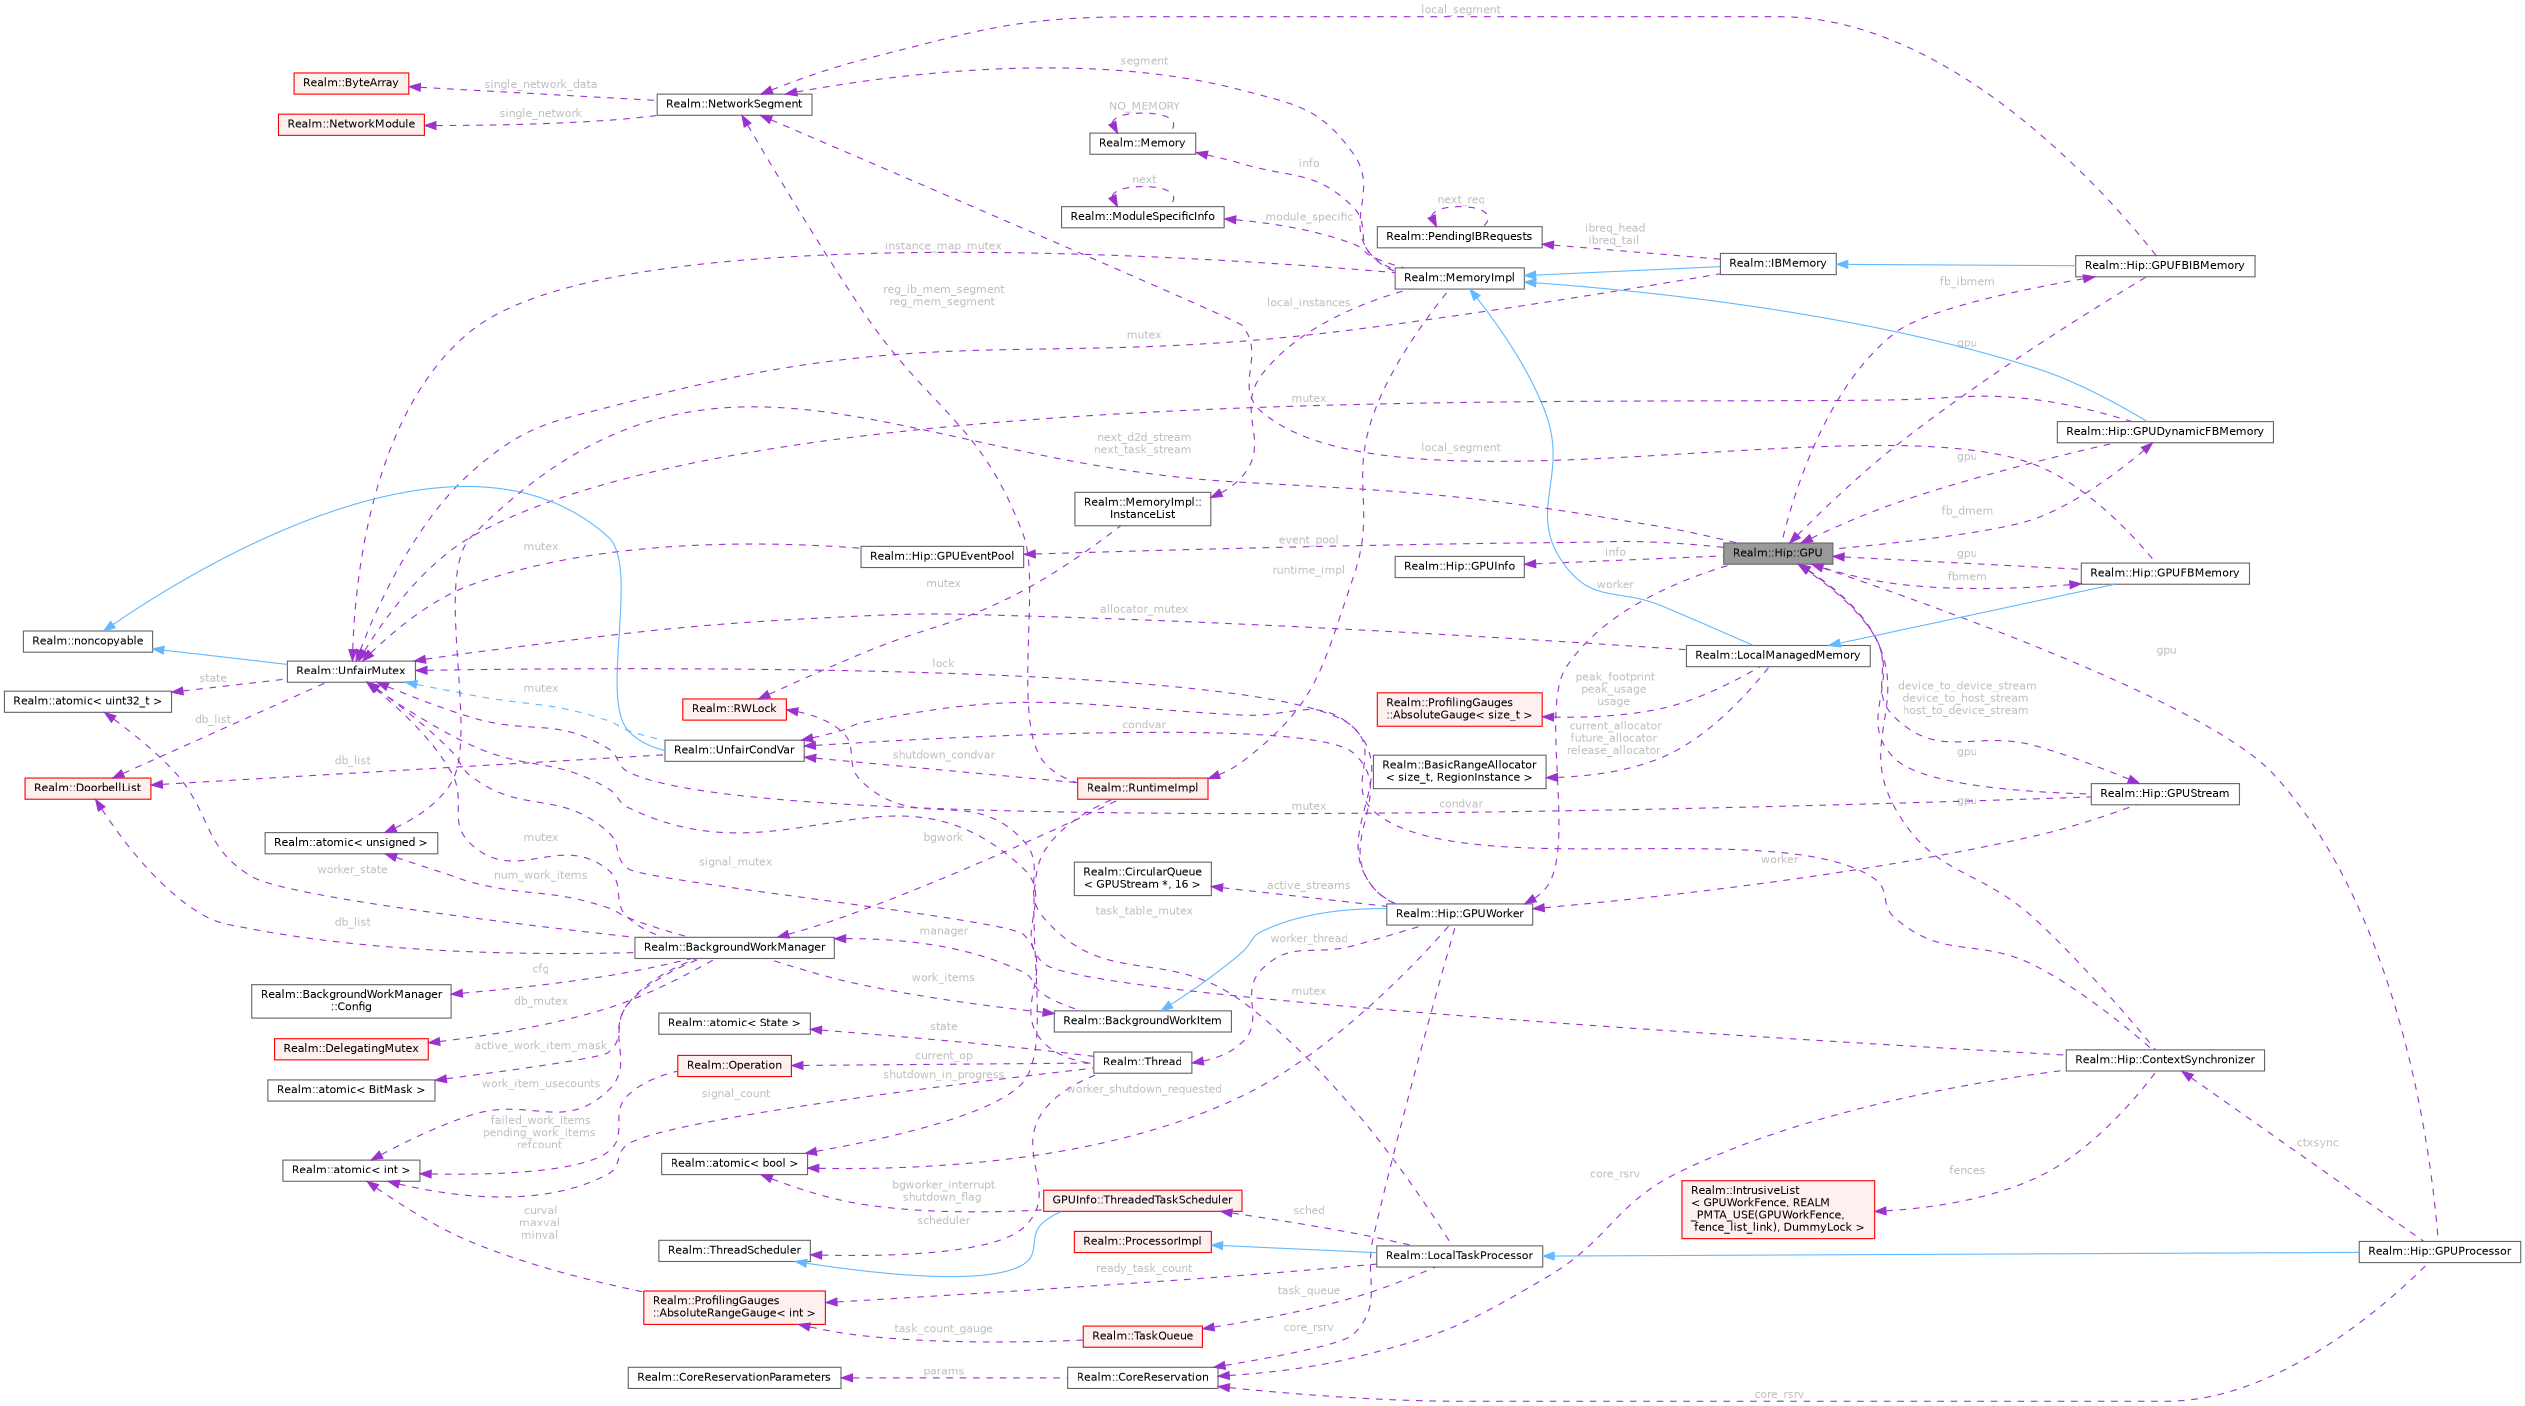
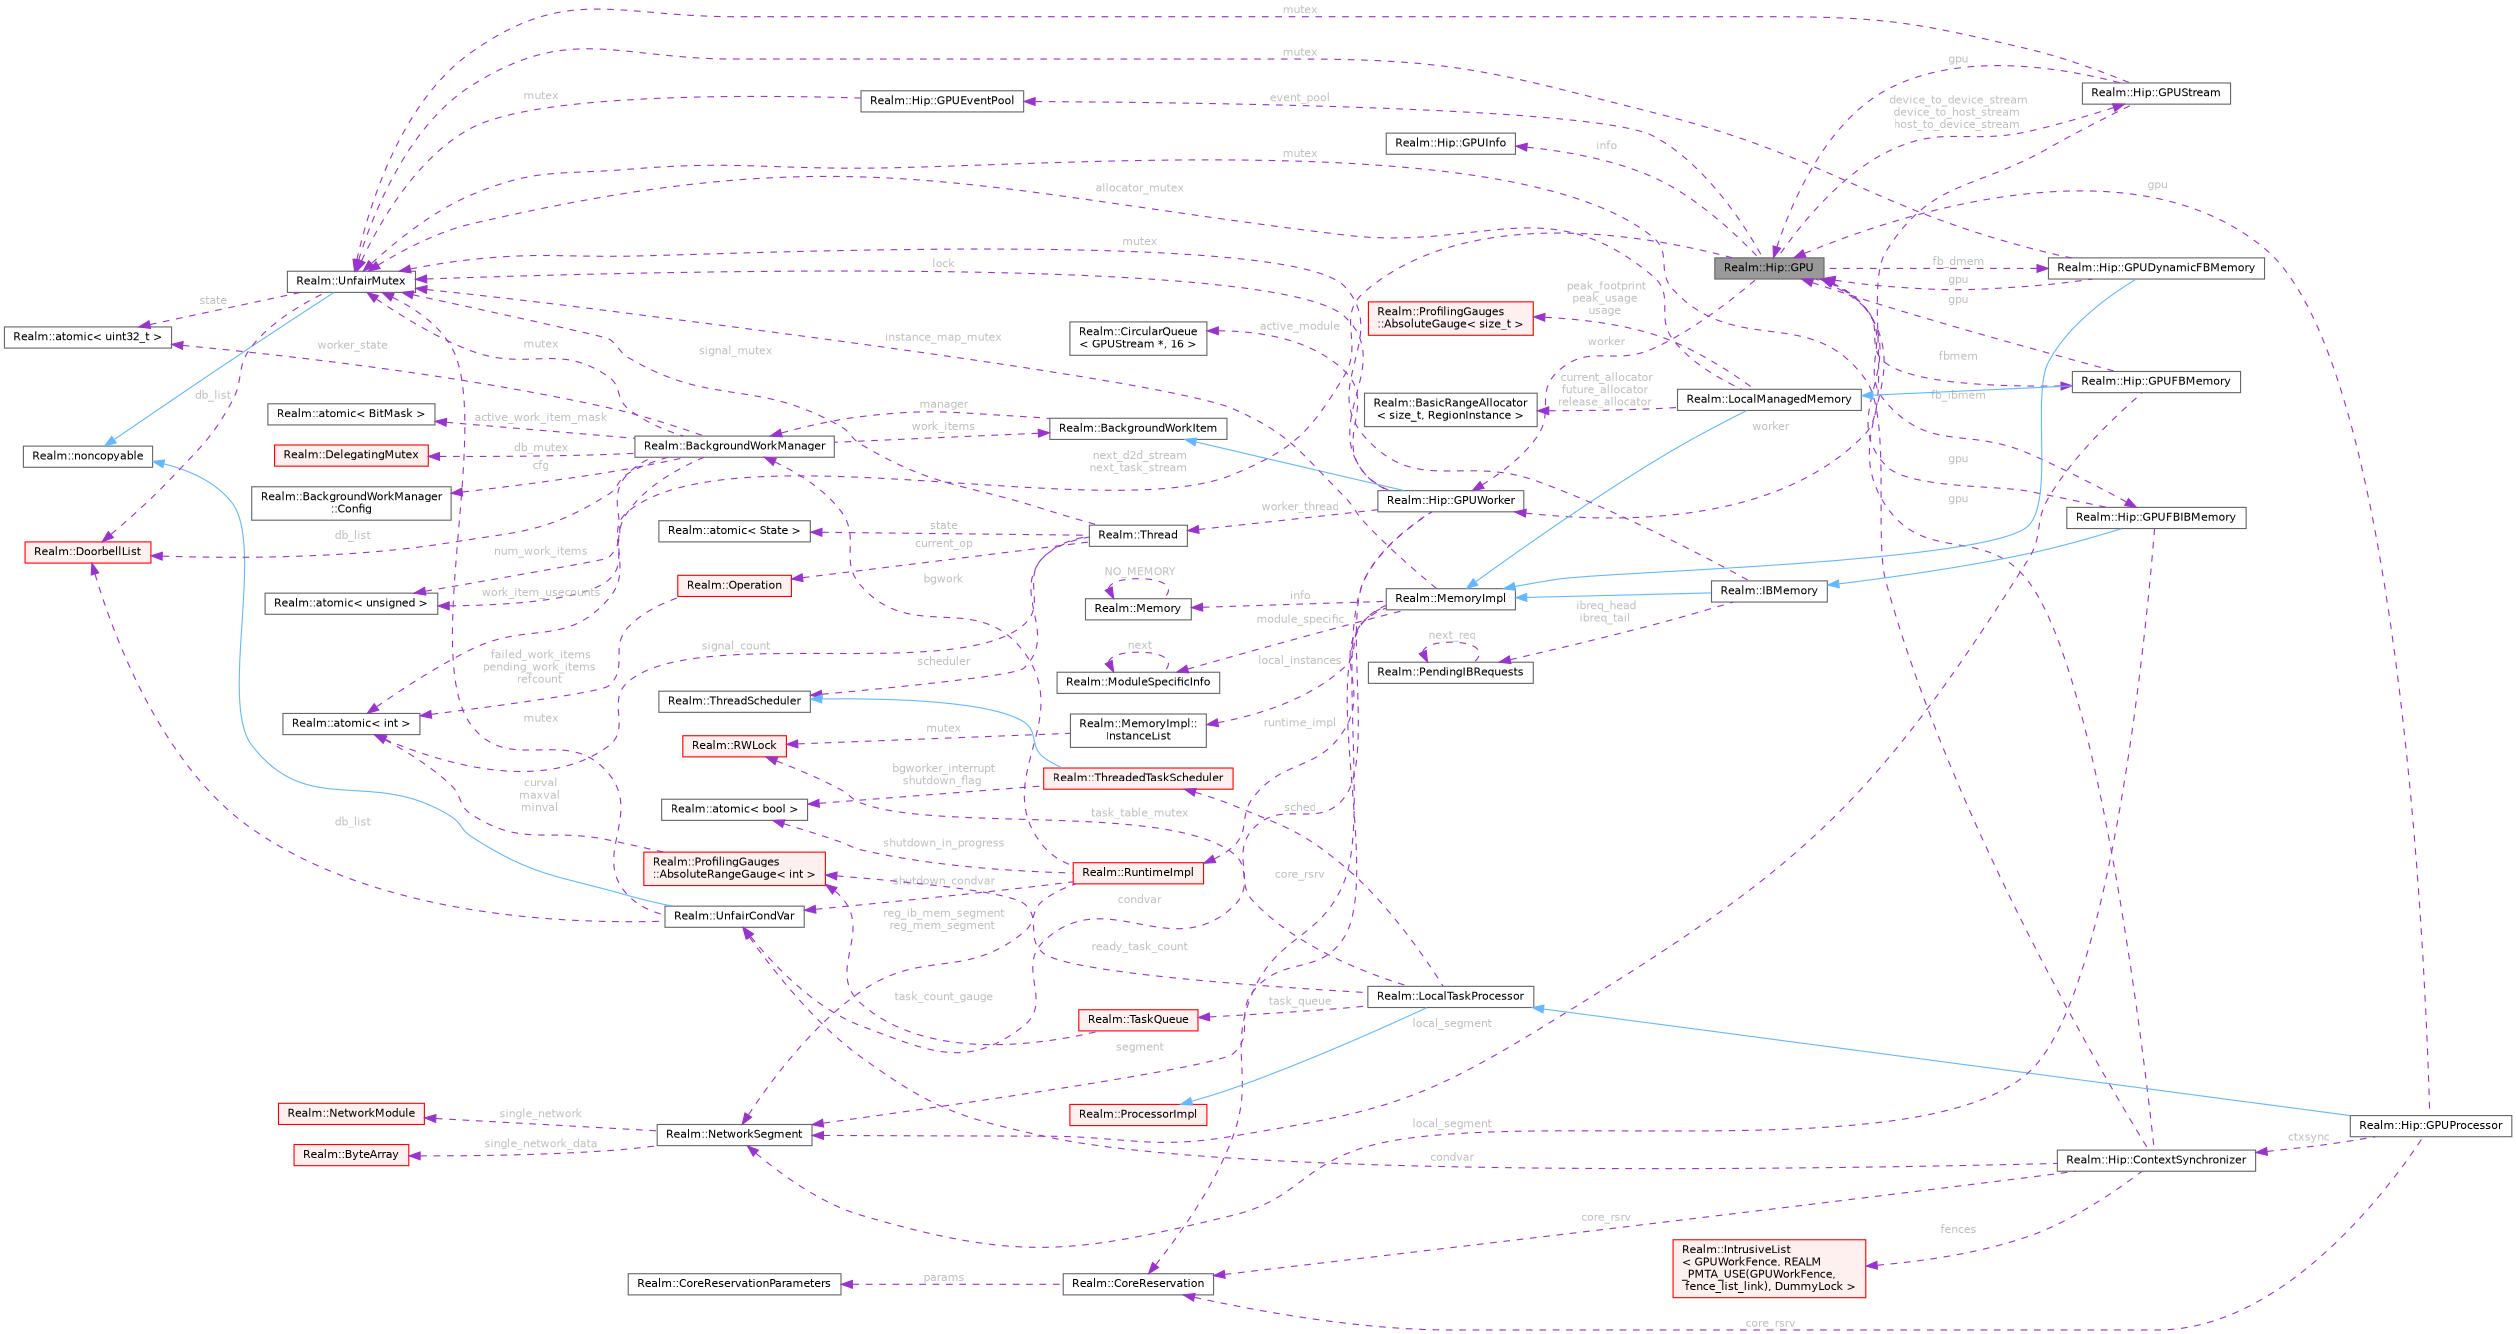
(543, 705) -> (453, 639)
(1308, 886) -> (1299, 327)
(1166, 1125) -> none
(1143, 1201) -> (1138, 779)
